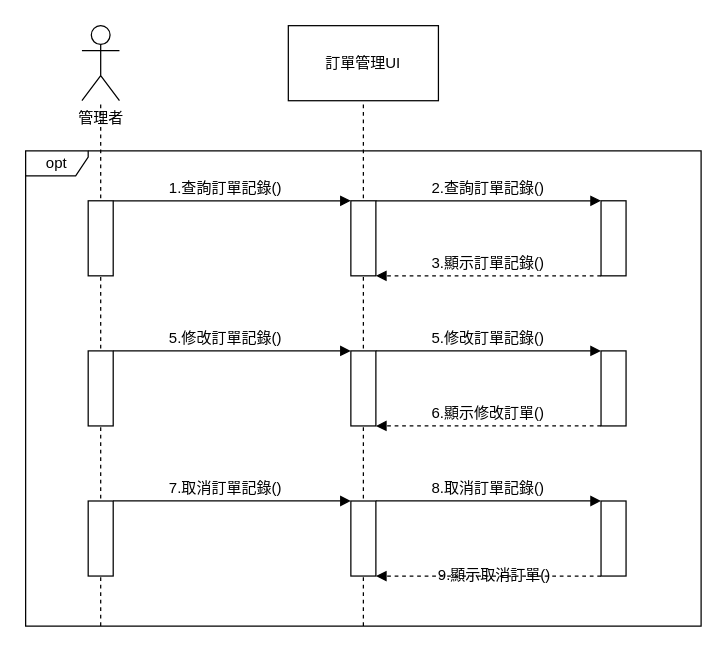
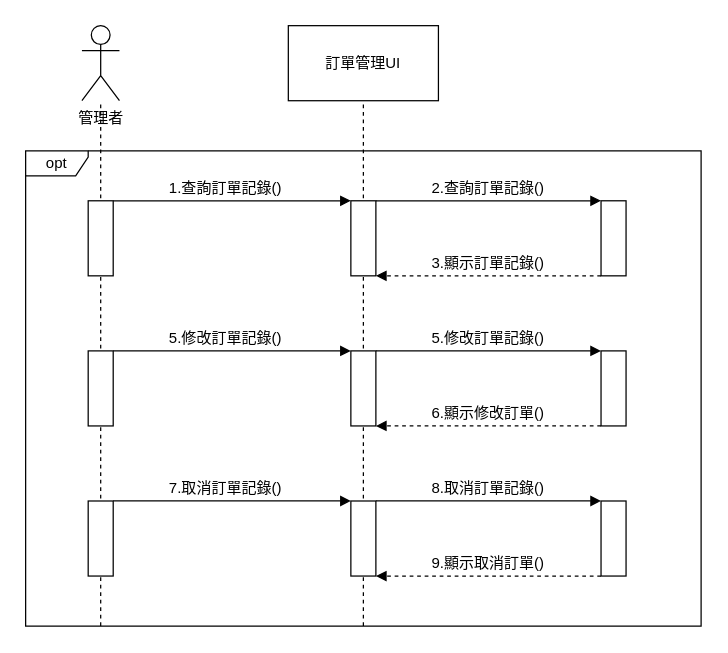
(494, 576) -> (488, 563)
